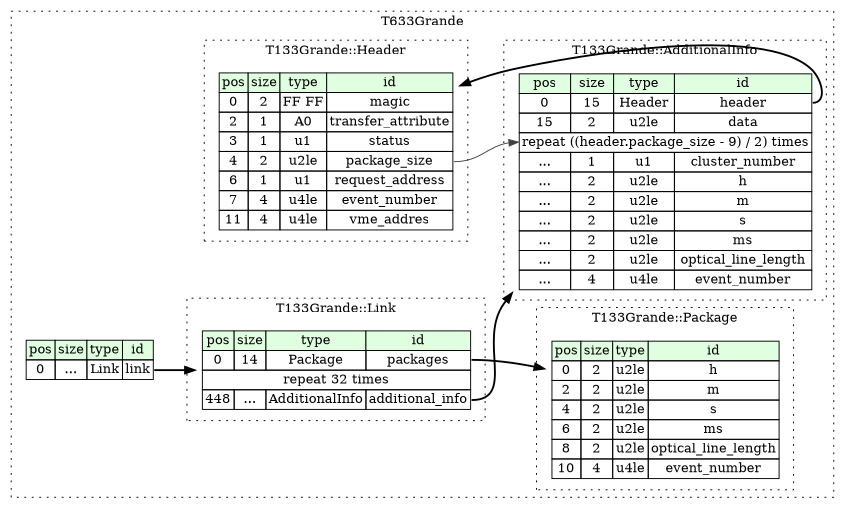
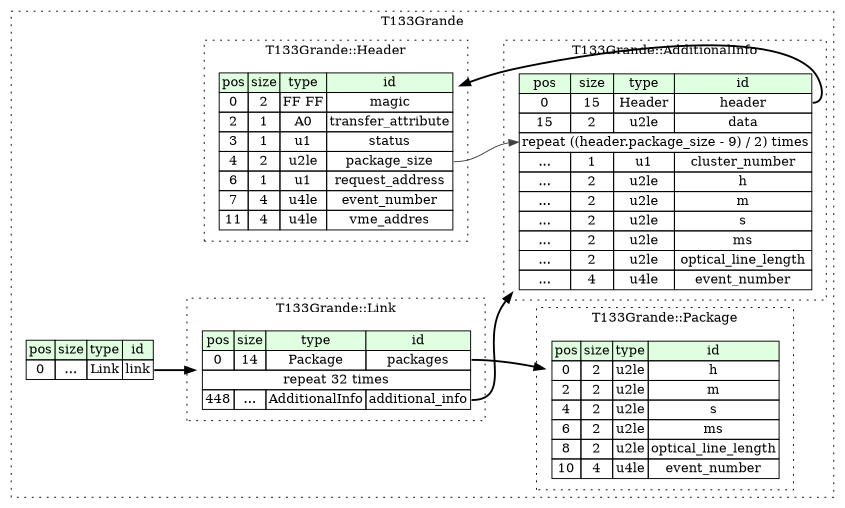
(422, 22) -> (422, 22)
